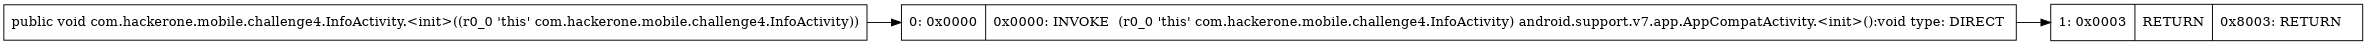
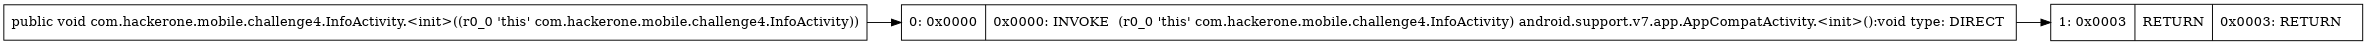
(2288, 22) -> (2288, 22)
